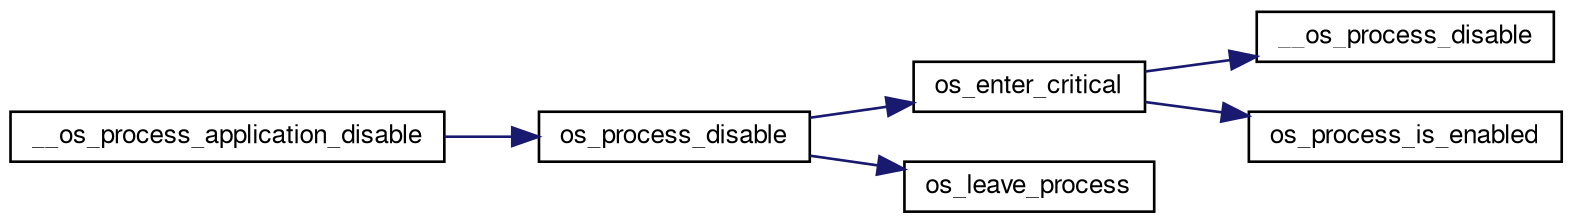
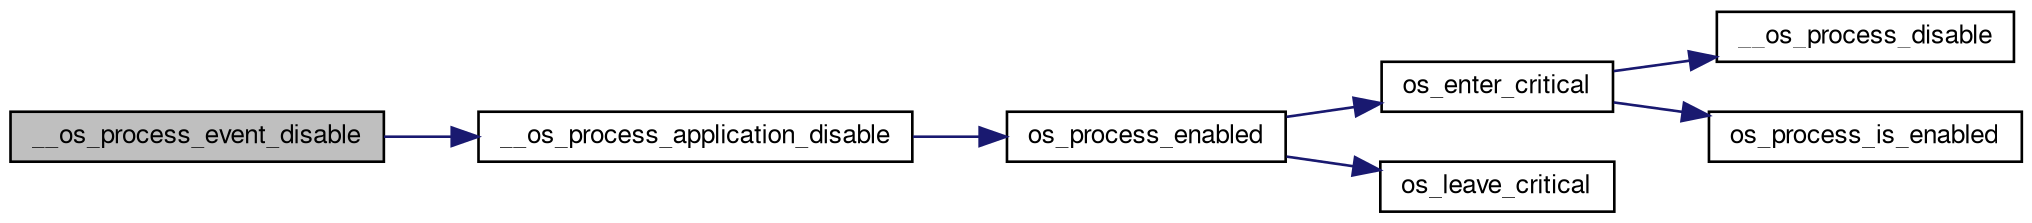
none -> (197, 137)
(674, 137) -> (1146, 137)
(1029, 187) -> (1497, 187)
